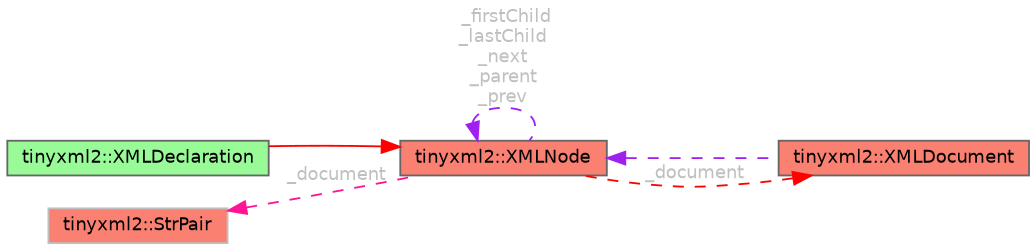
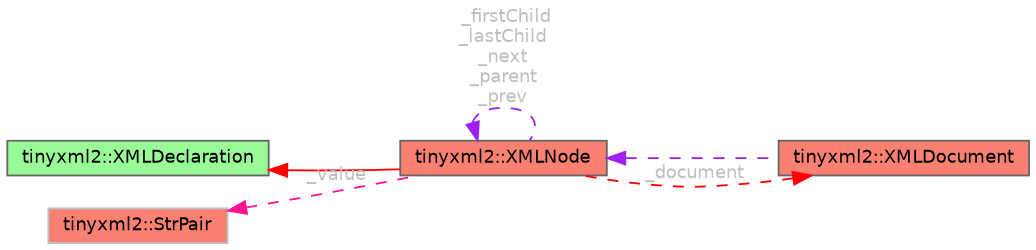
(325, 146) -> (344, 170)
(334, 175) -> (334, 175)
